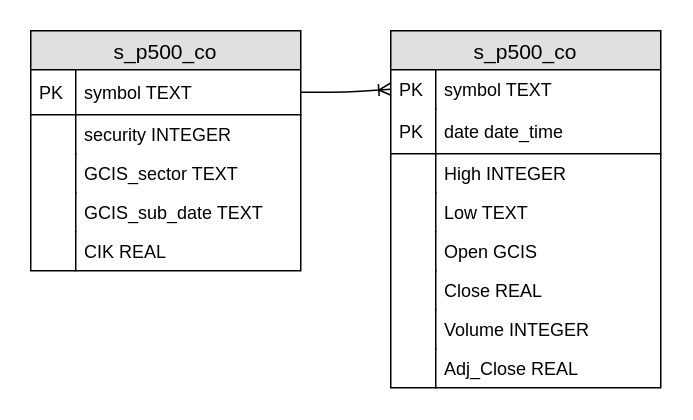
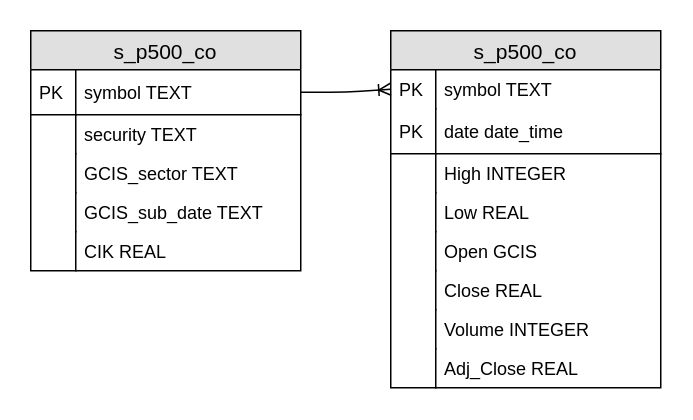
(160, 135) -> (145, 135)
(482, 213) -> (482, 213)
